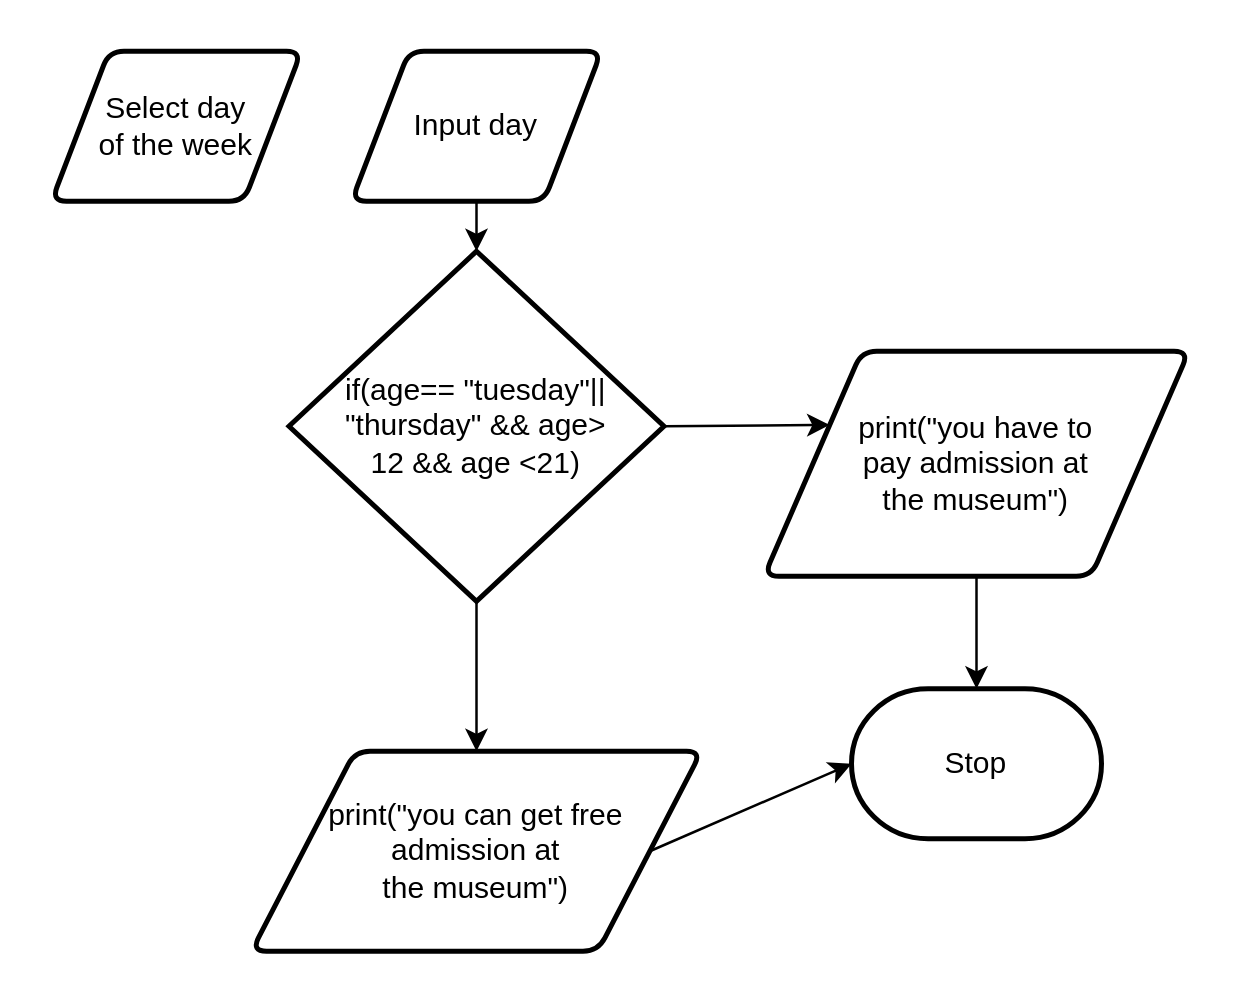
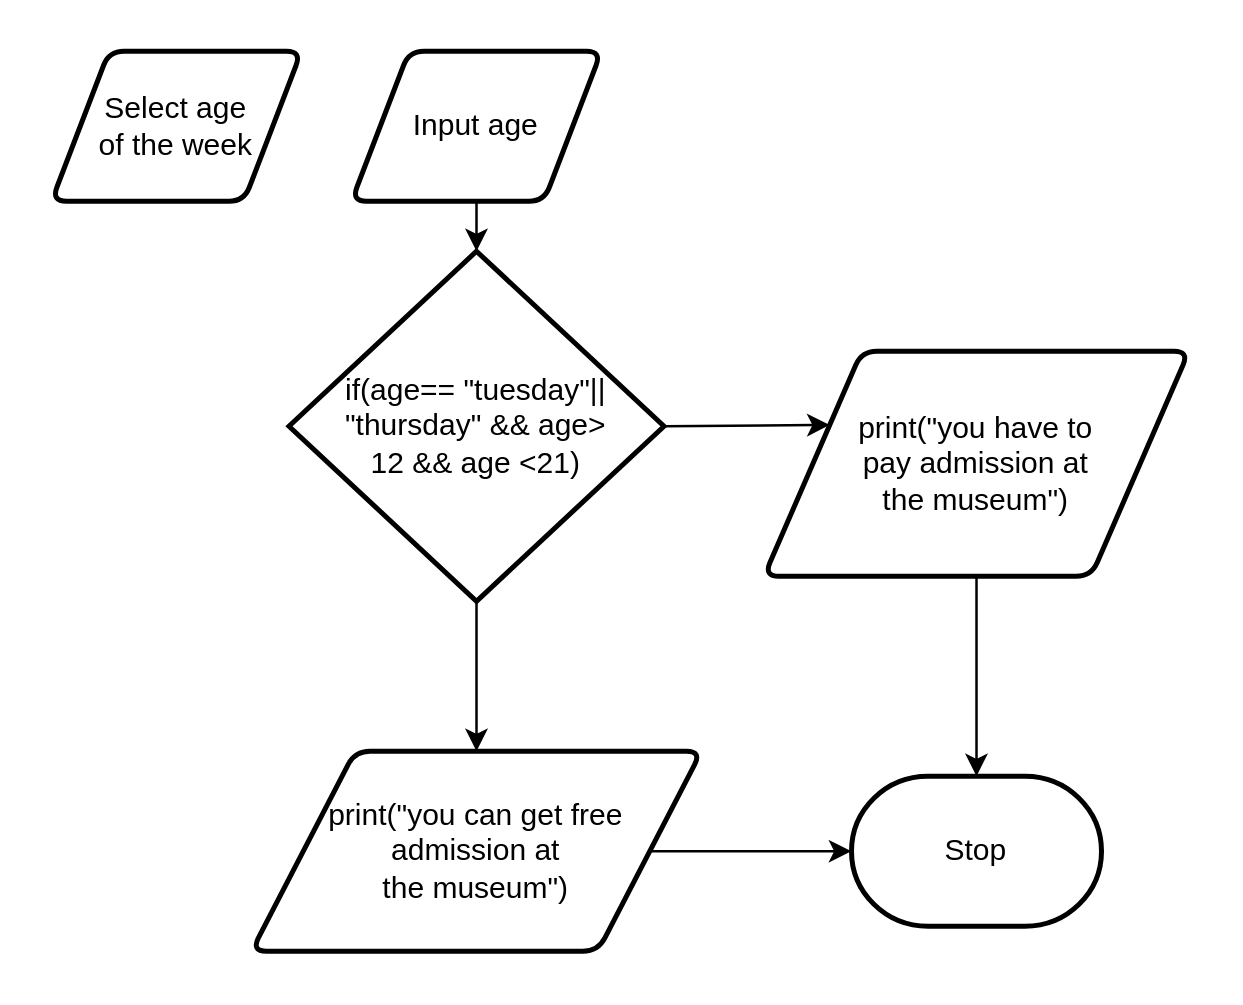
(176, 126) -> (176, 126)
(476, 126) -> (476, 126)
(976, 764) -> (976, 851)
